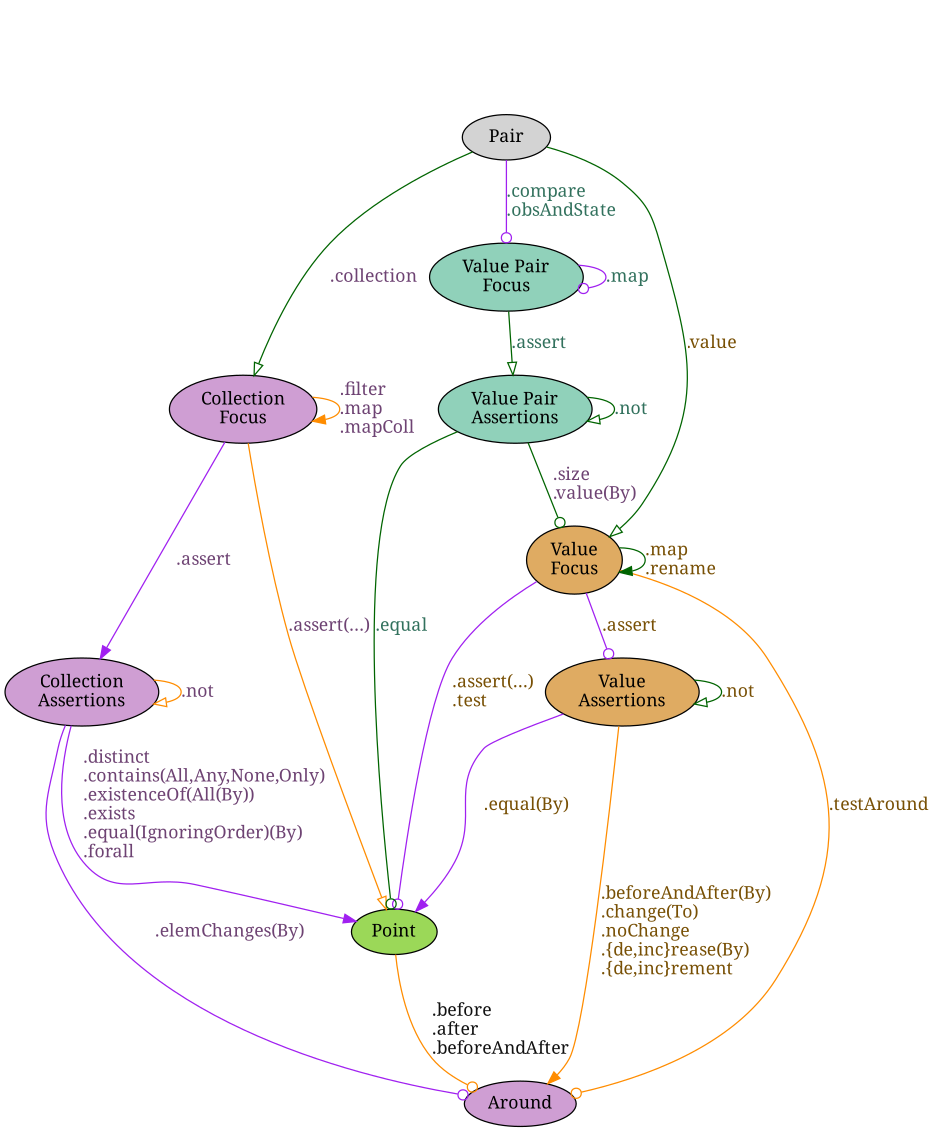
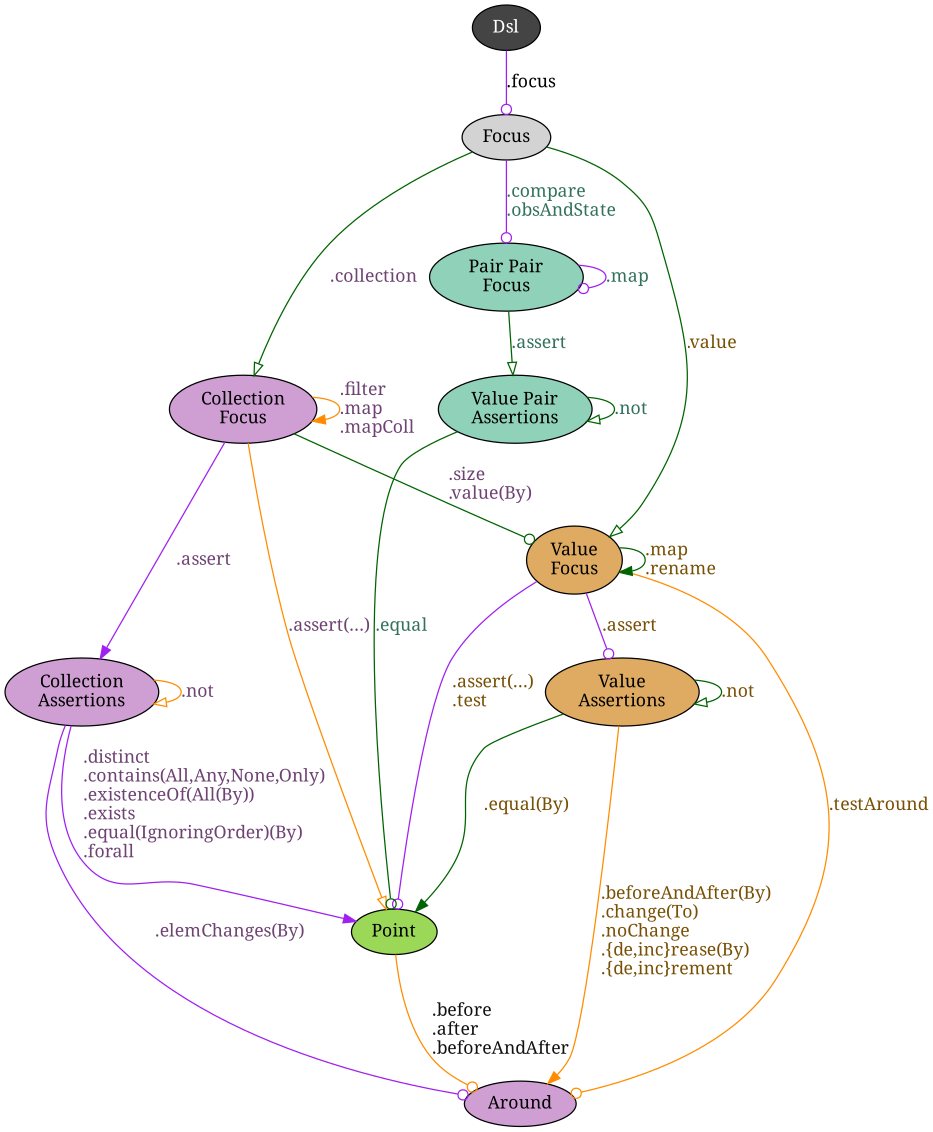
none -> (506, 28)
(506, 137) -> (506, 137)
(506, 277) -> (506, 277)
(543, 480) -> (409, 486)
(467, 786) -> (467, 786)
